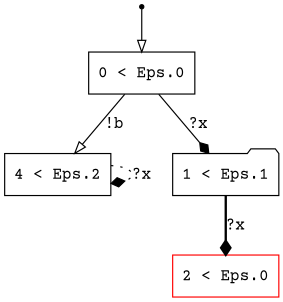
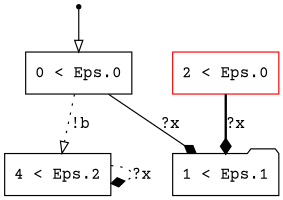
(104, 119) -> (69, 118)
(226, 218) -> (226, 117)
